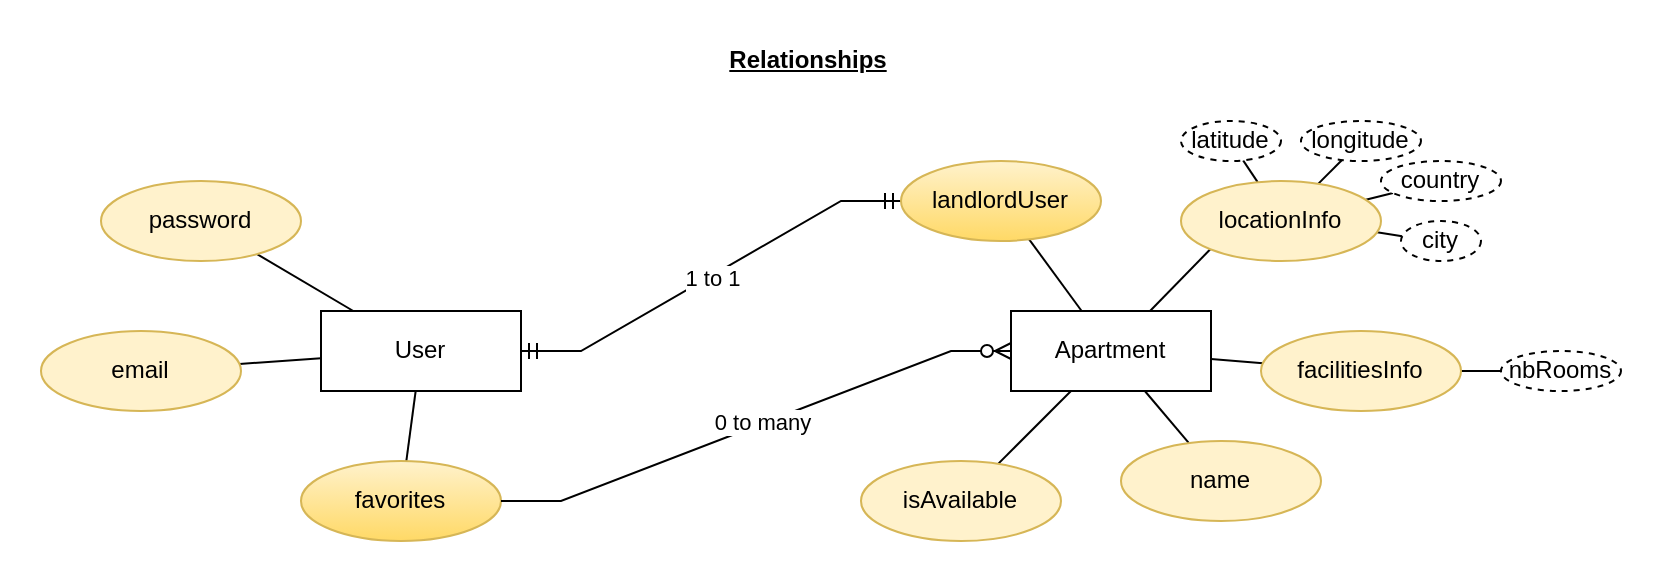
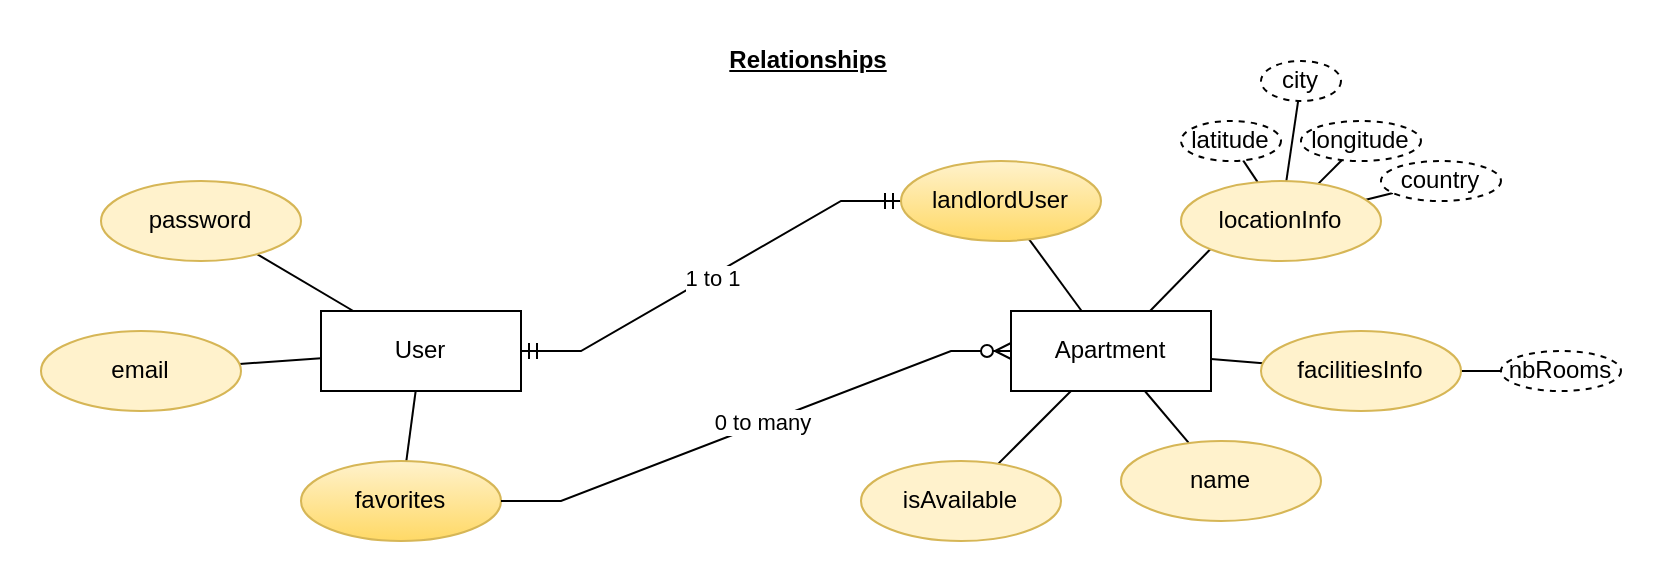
(1441, 241) -> (1301, 81)
